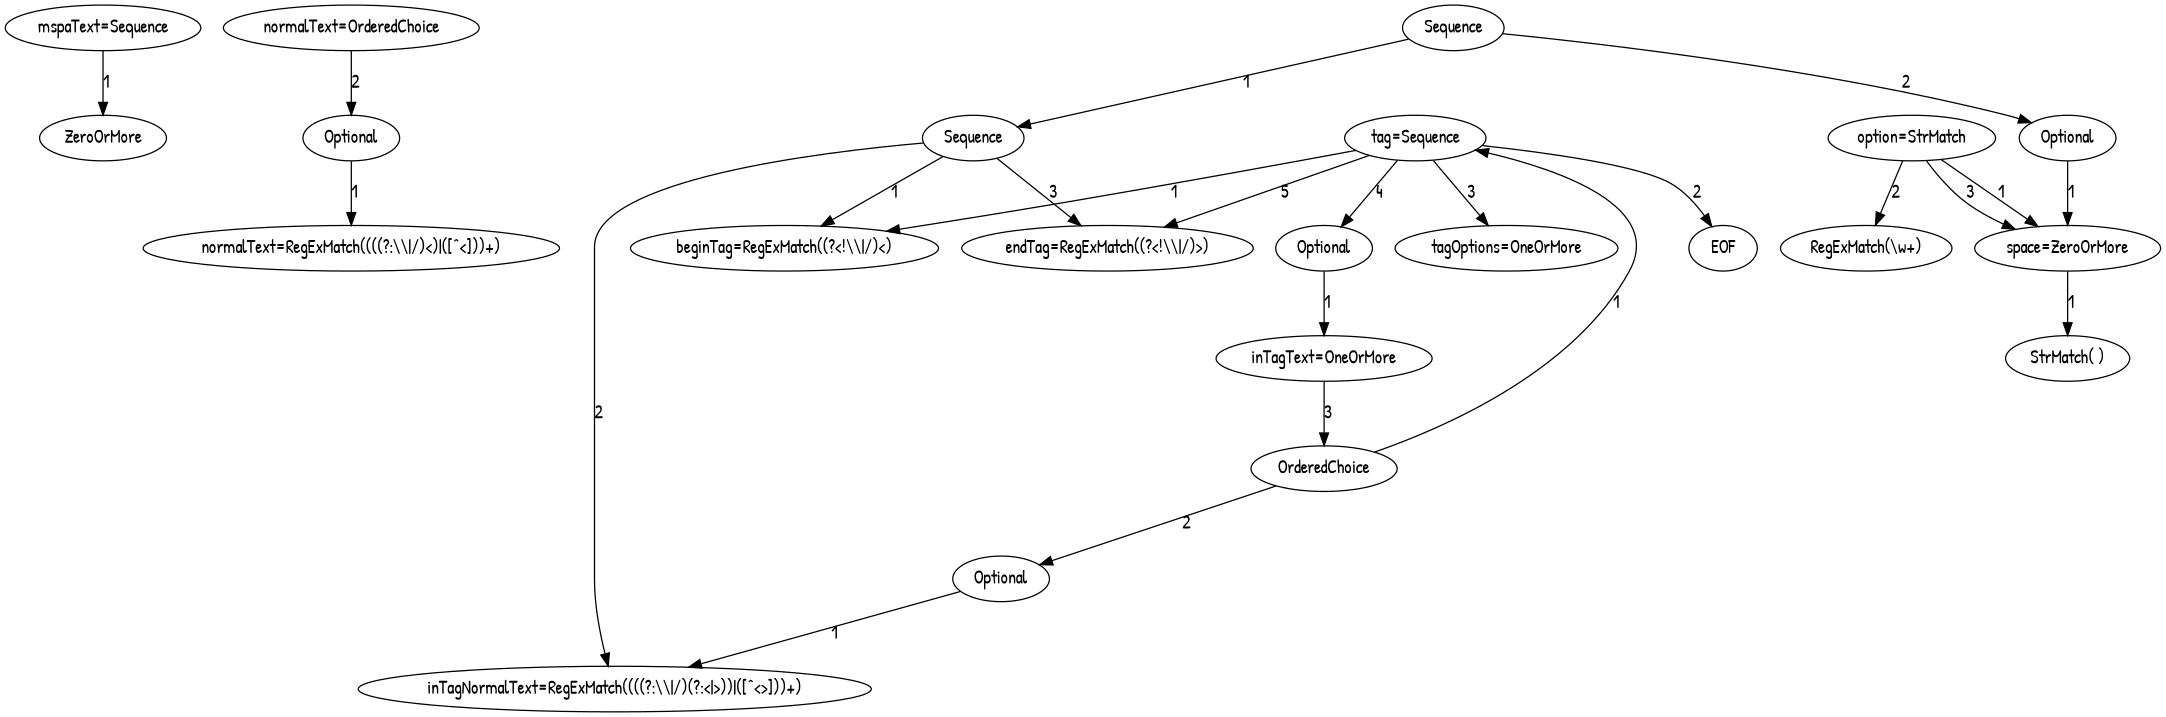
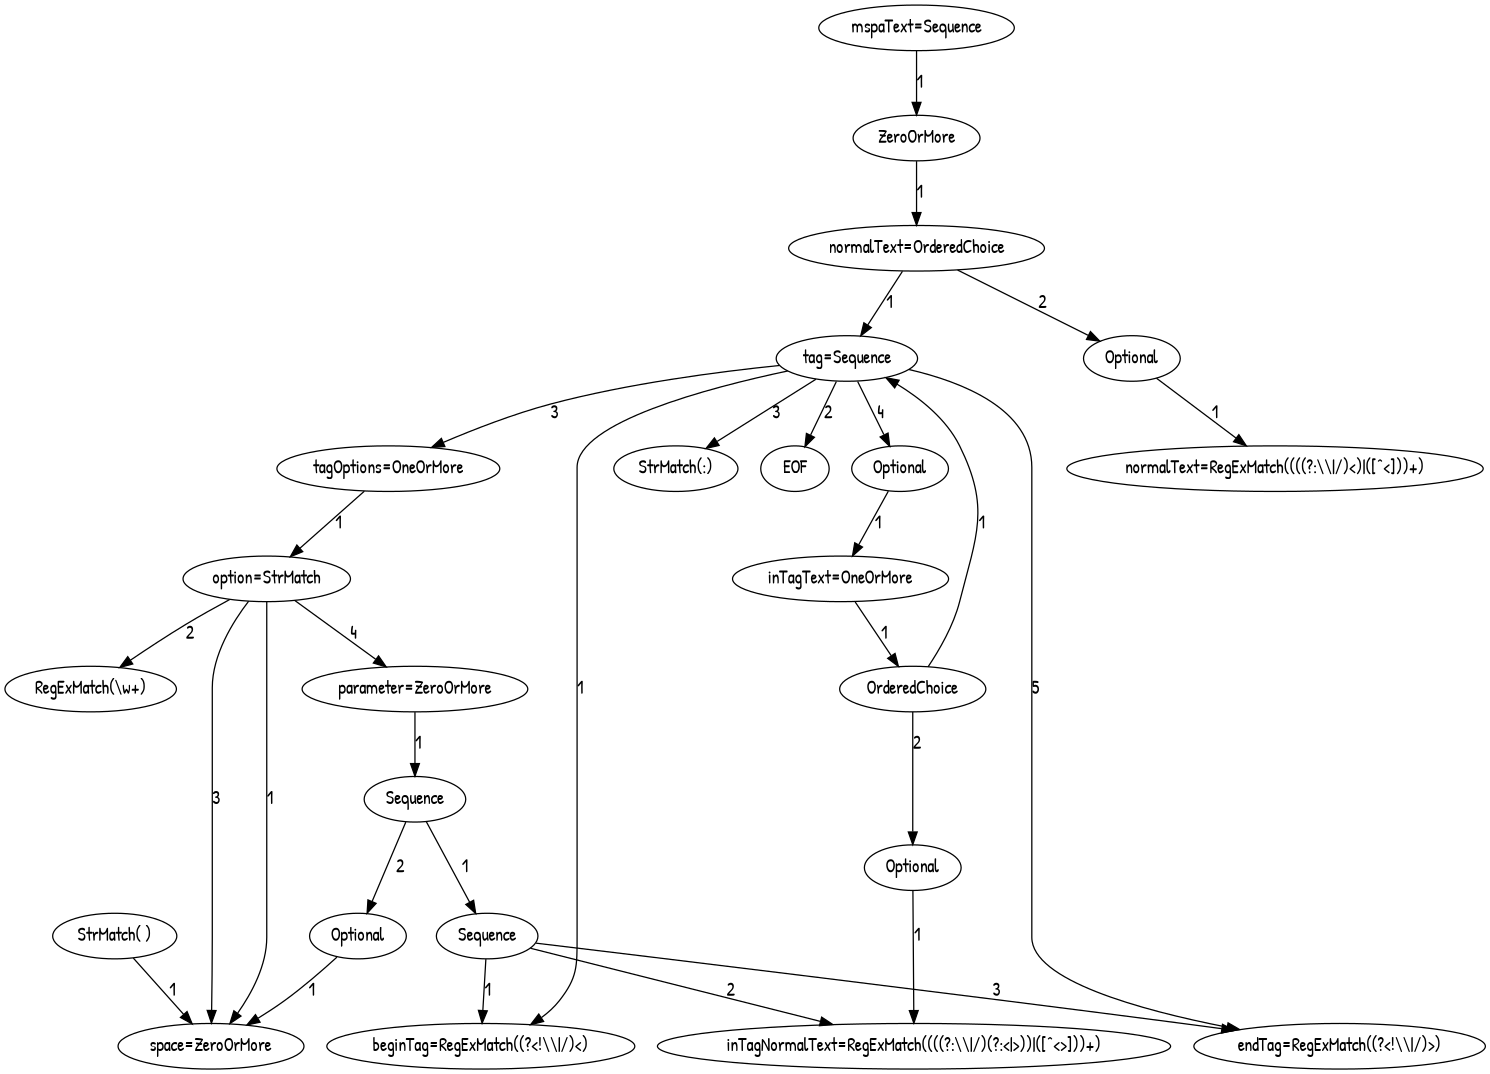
none -> (917, 187)
(2068, 297) -> (159, 986)
none -> (885, 298)
(1328, 414) -> (885, 634)
none -> (676, 469)
none -> (332, 520)
none -> (415, 689)
